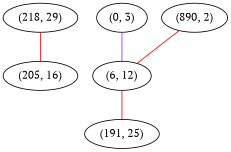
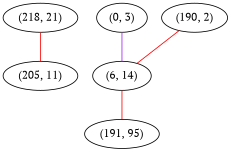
(40, 18) -> (40, 18)
(195, 18) -> (195, 18)
(40, 76) -> (40, 76)
(122, 76) -> (122, 76)
(122, 134) -> (122, 134)
